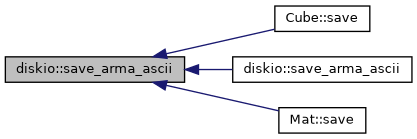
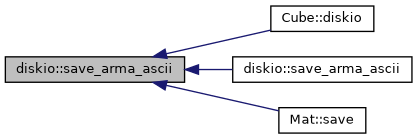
(322, 19) -> (322, 19)
